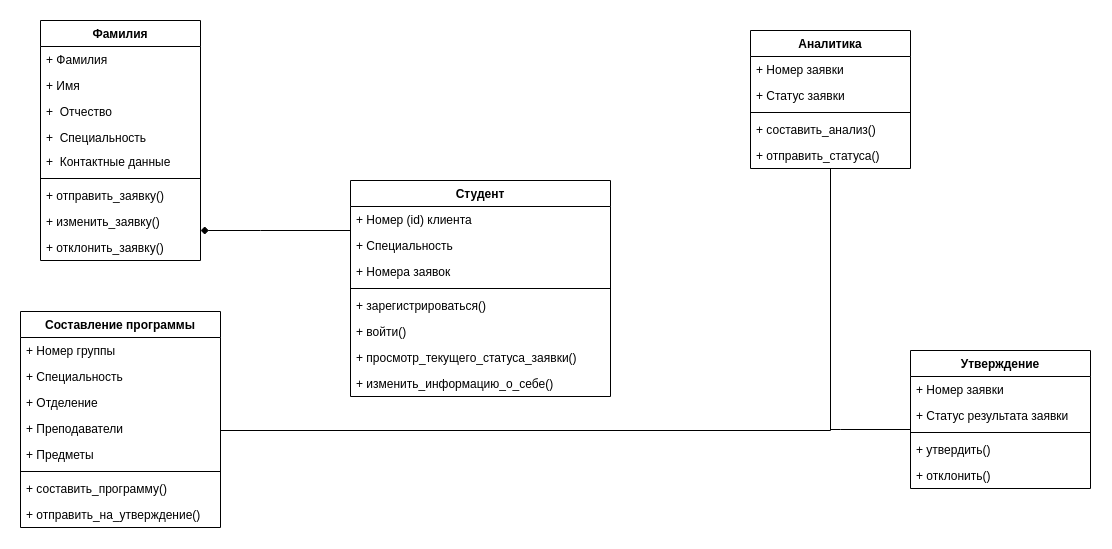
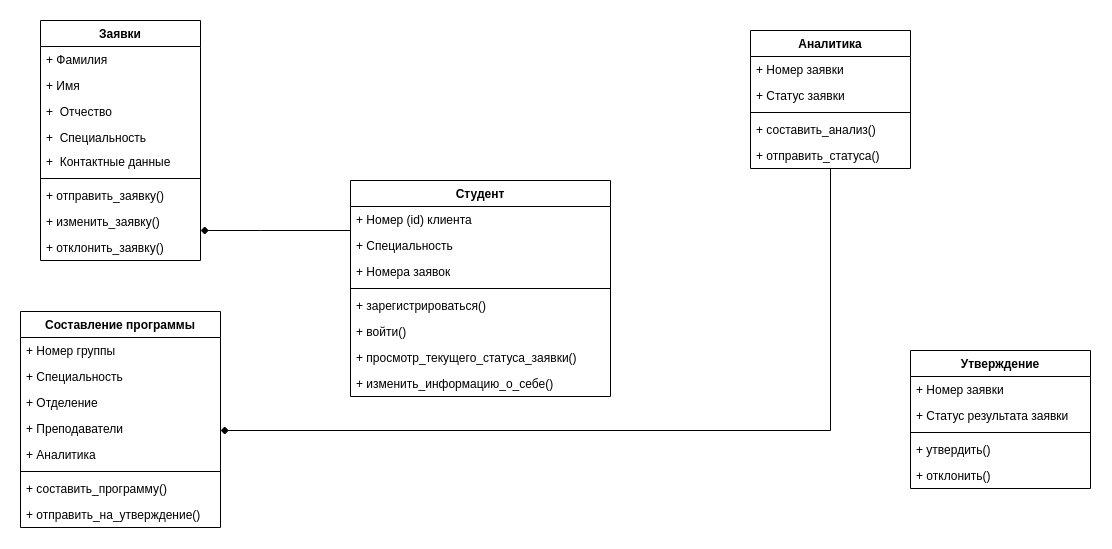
(120, 34) -> (120, 34)
(871, 430) -> none
(226, 431) -> (229, 431)
(58, 455) -> (61, 455)
